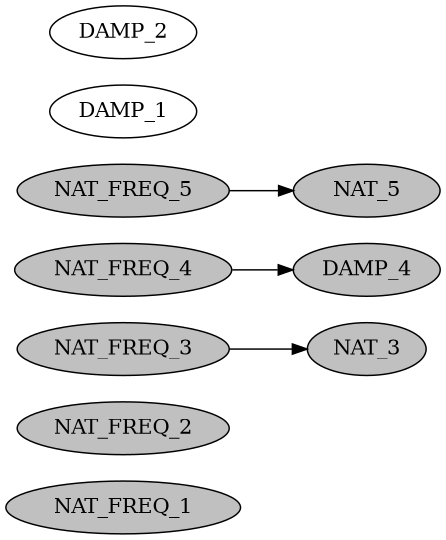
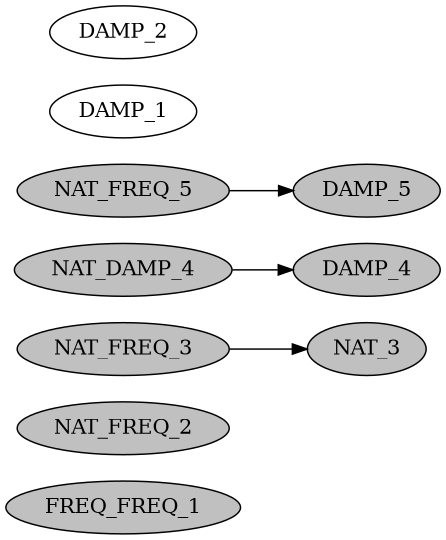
(367, 191) -> (367, 191)
(123, 270) -> (123, 270)
(123, 507) -> (123, 507)
